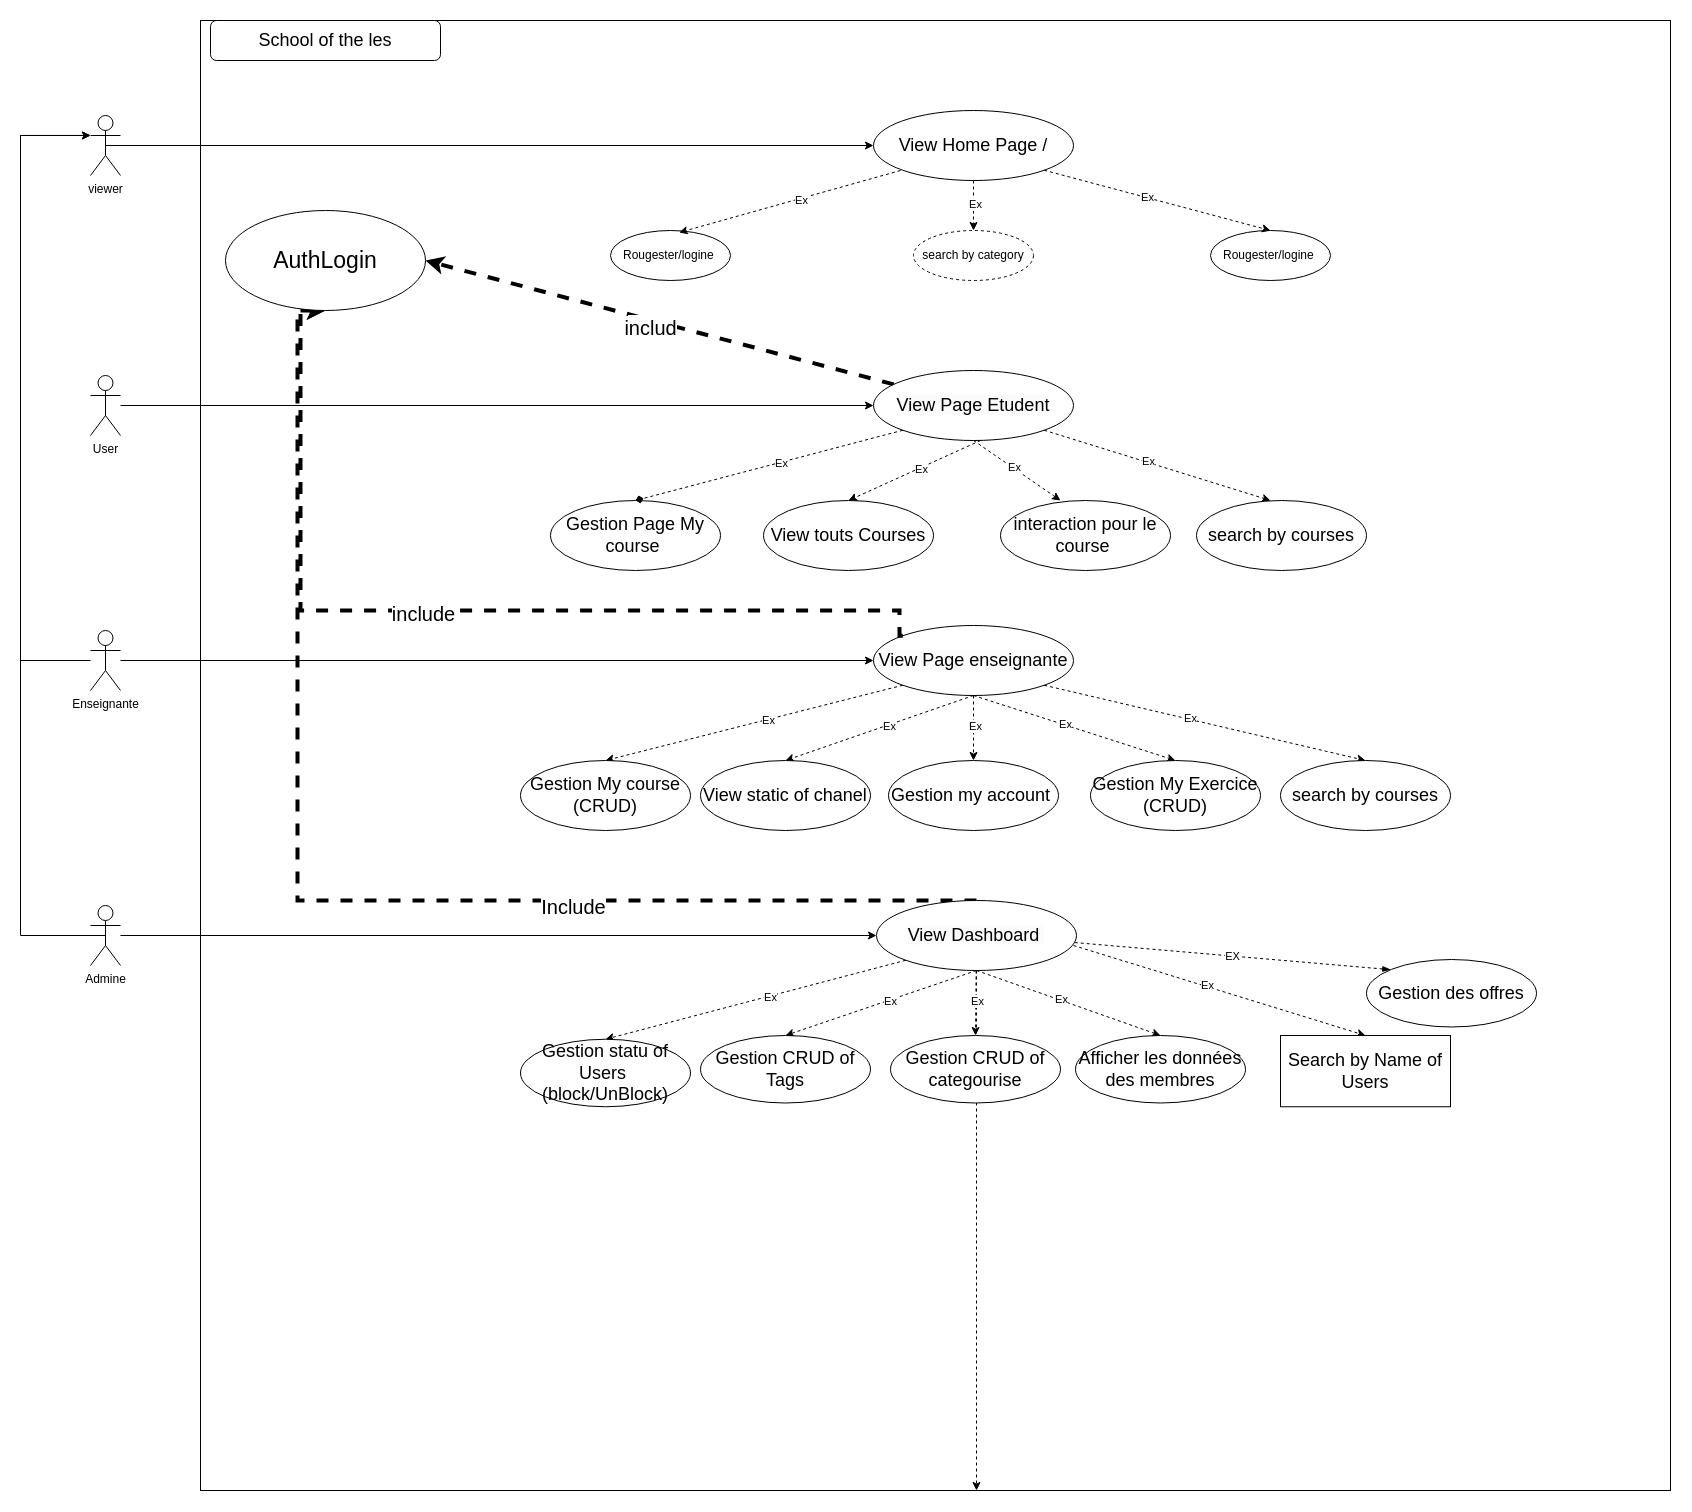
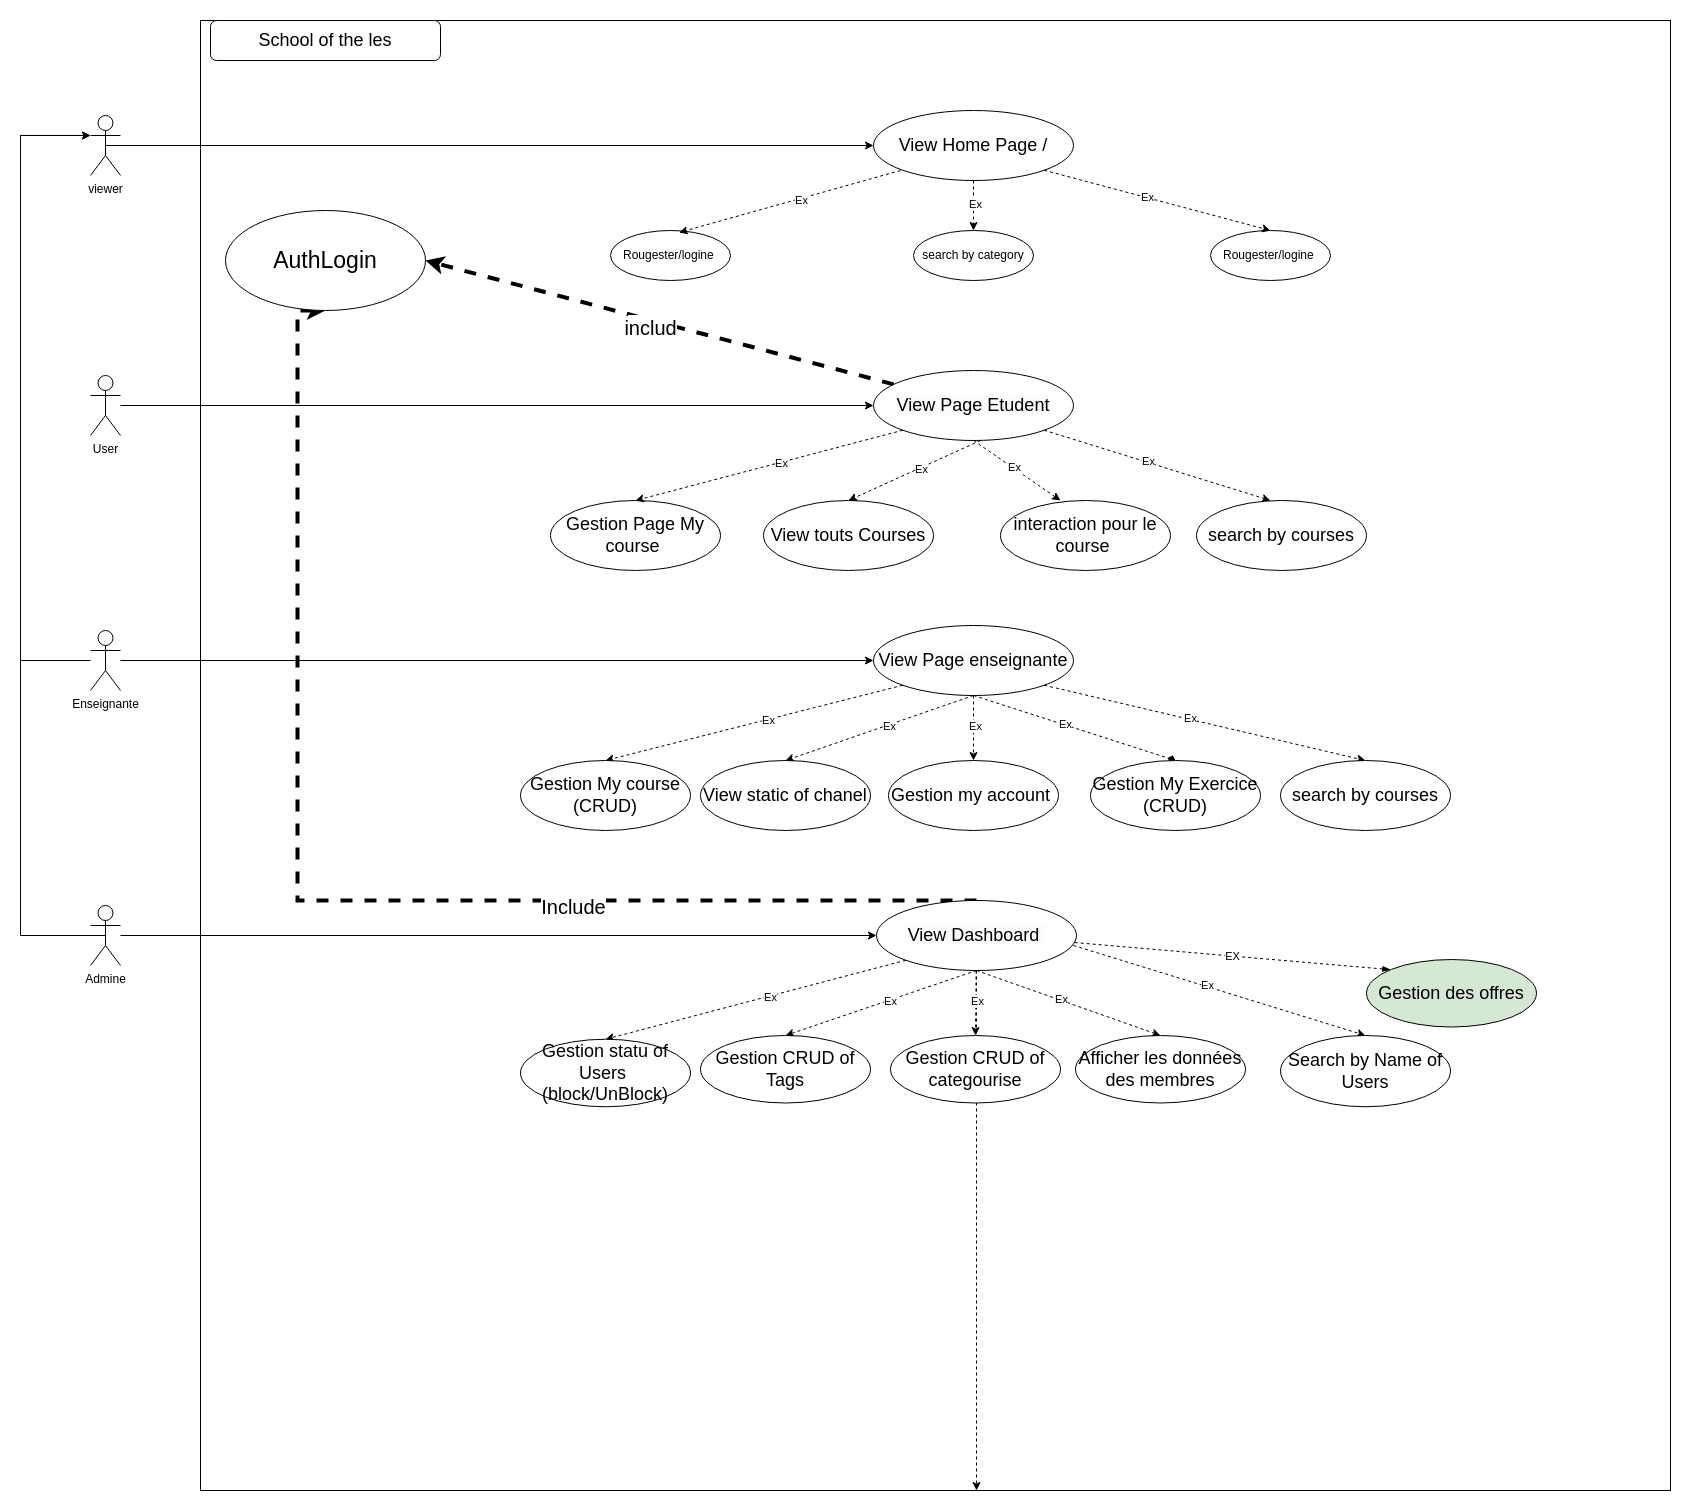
(974, 256) -> (974, 256)
(644, 498) -> (643, 499)
(430, 611) -> none
(1167, 758) -> (1167, 758)
(1452, 993) -> (1452, 993)
(1366, 1071) -> (1366, 1071)
